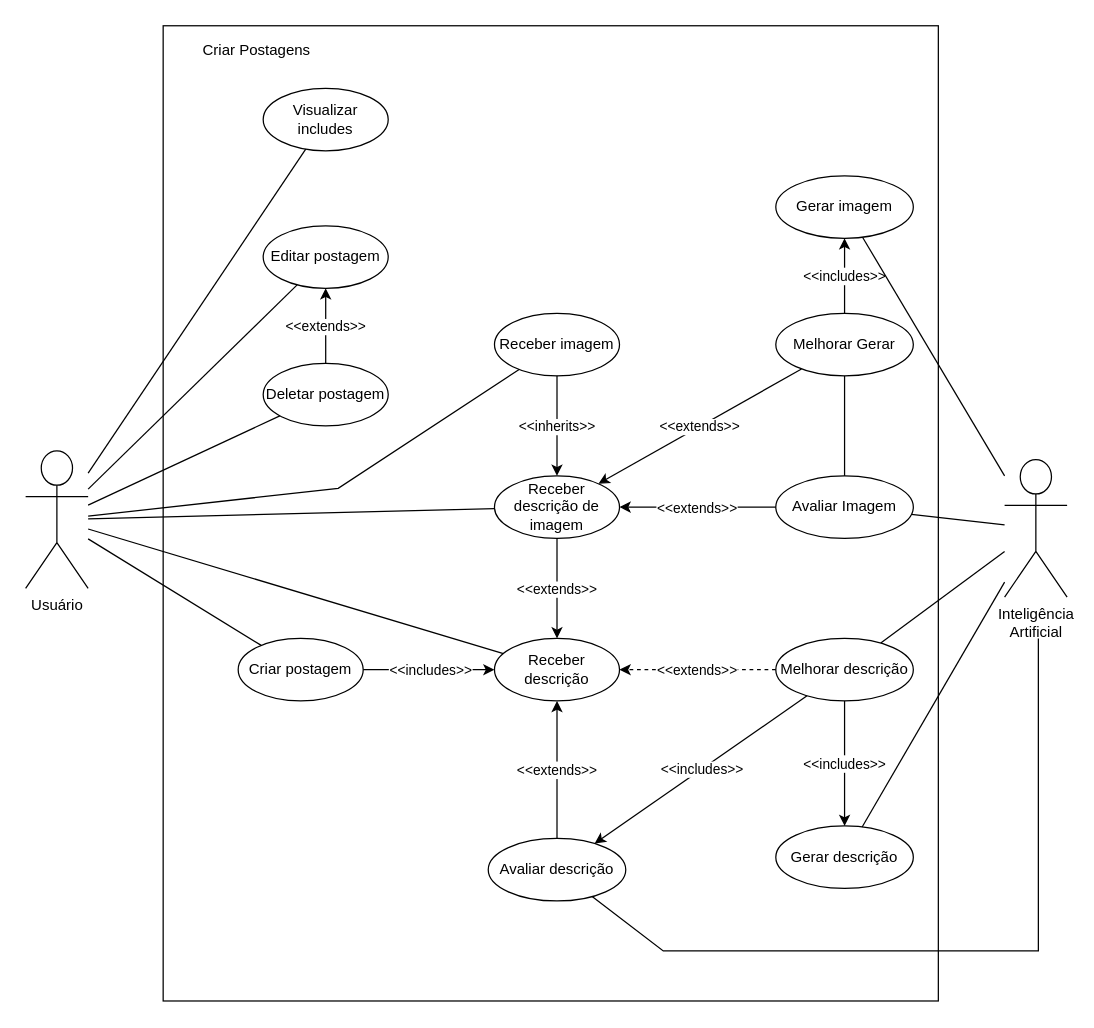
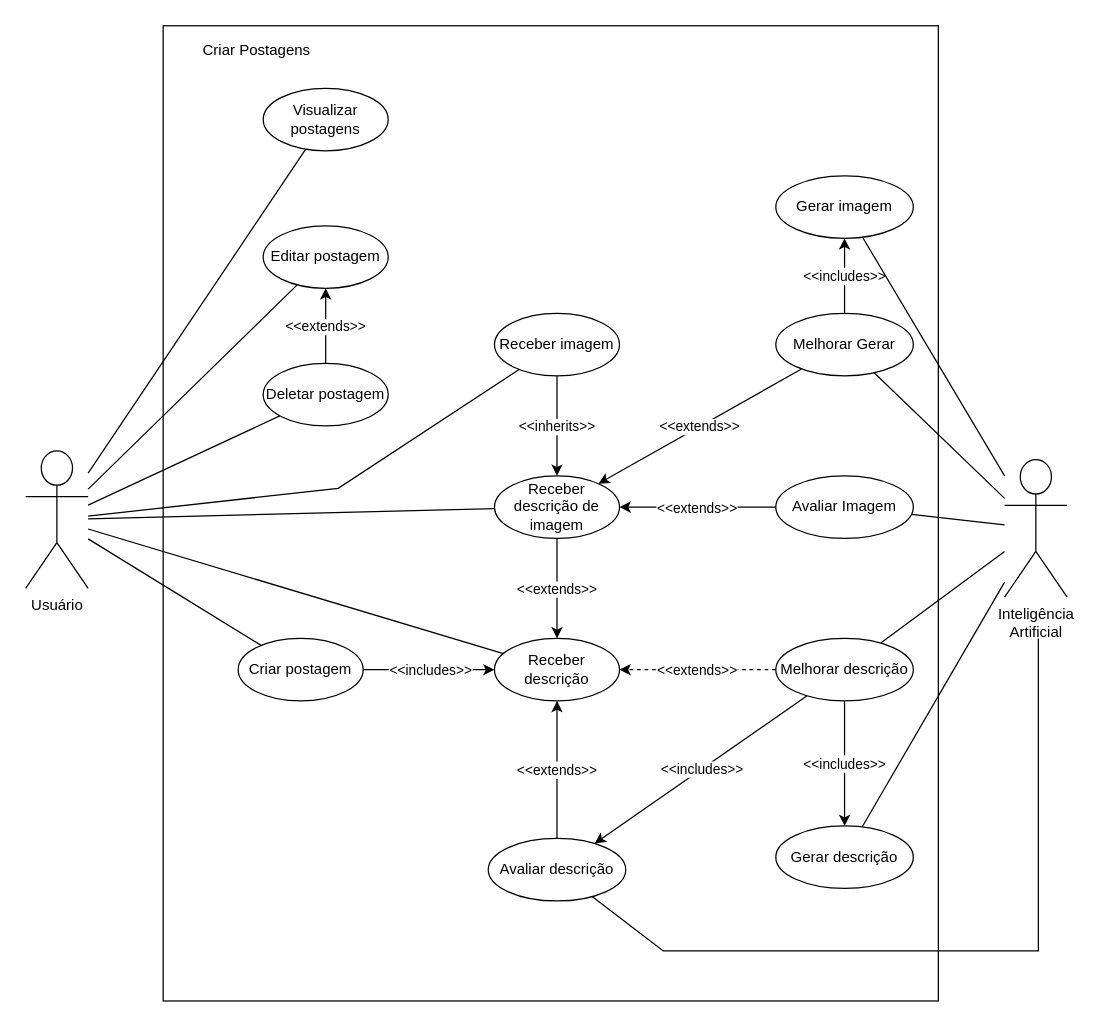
(326, 119) -> (326, 119)
(844, 426) -> (939, 435)
